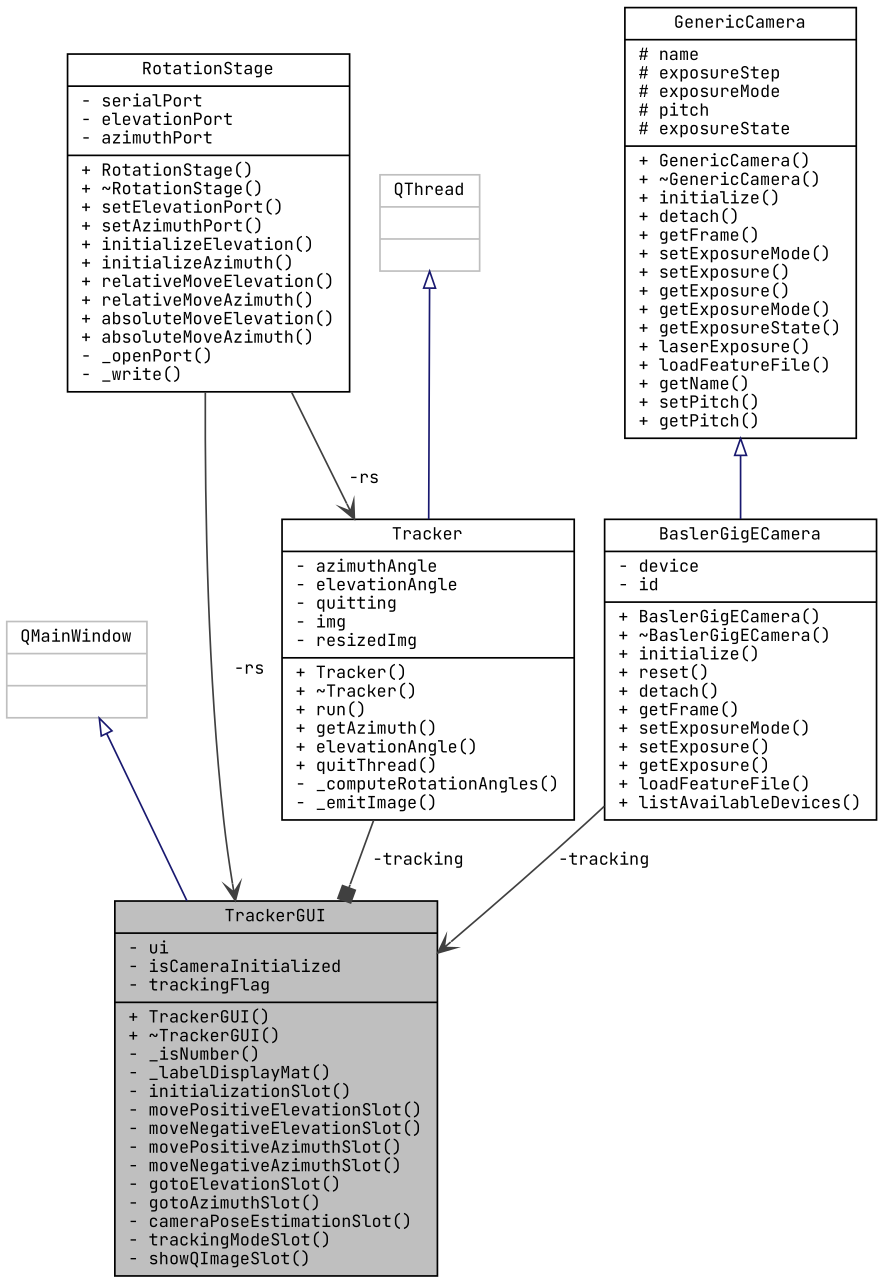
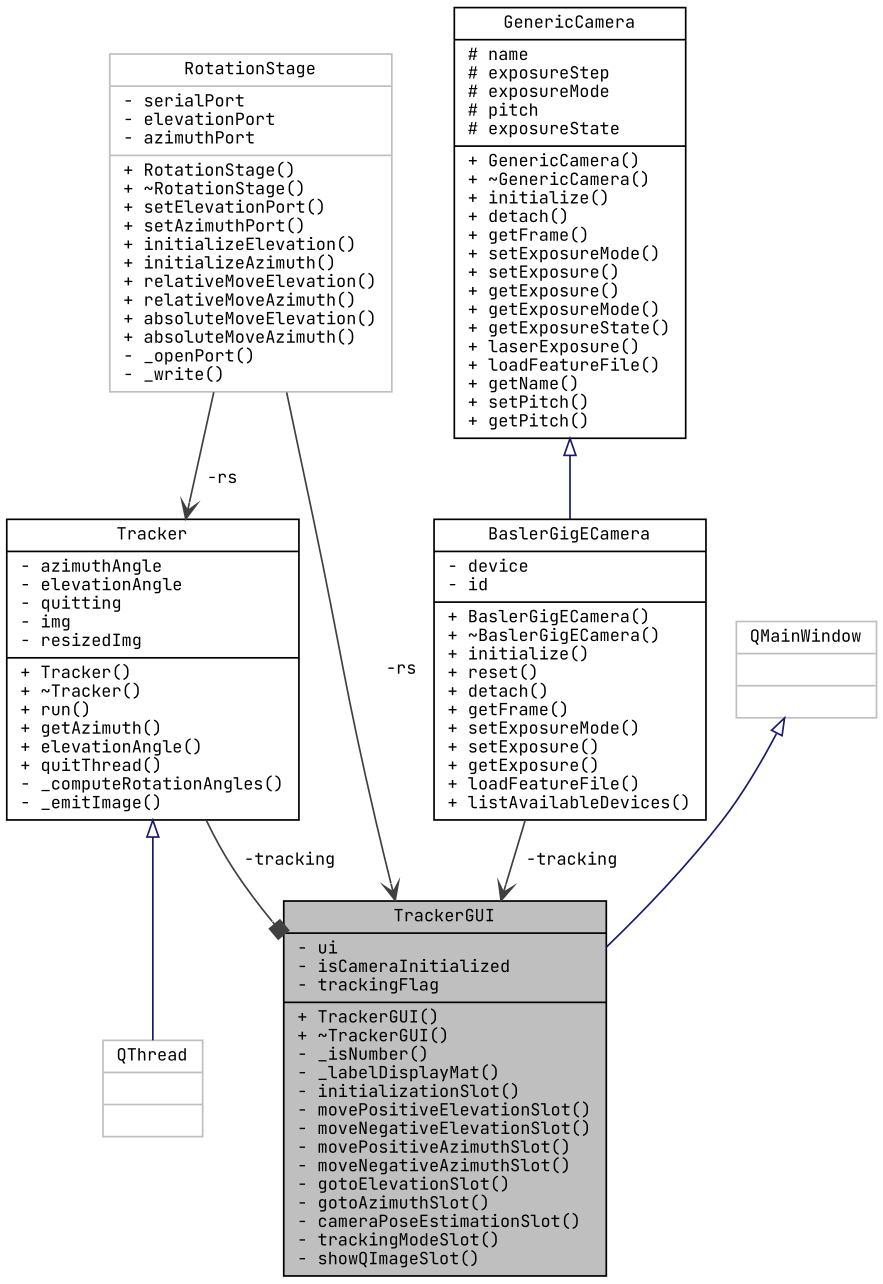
(209, 223) -> (251, 223)
(429, 404) -> (153, 939)
